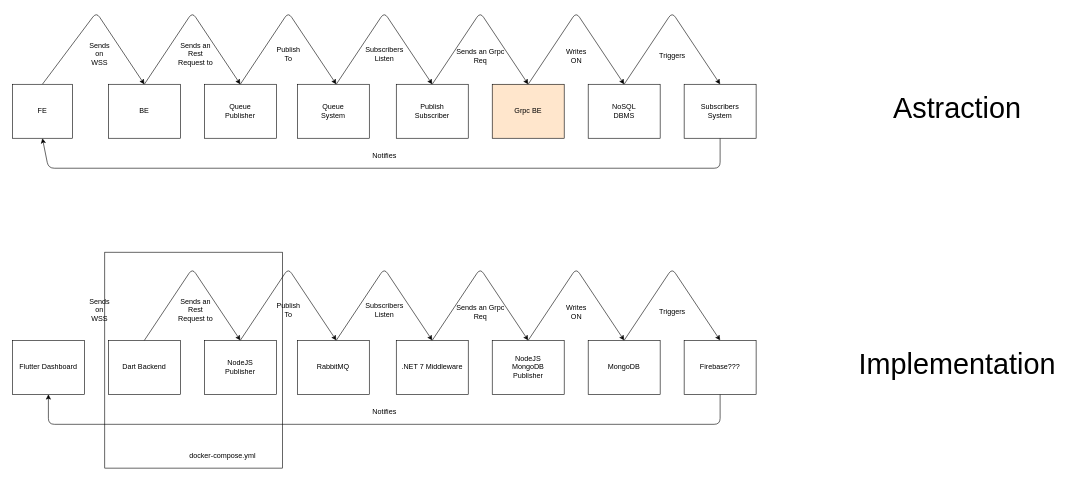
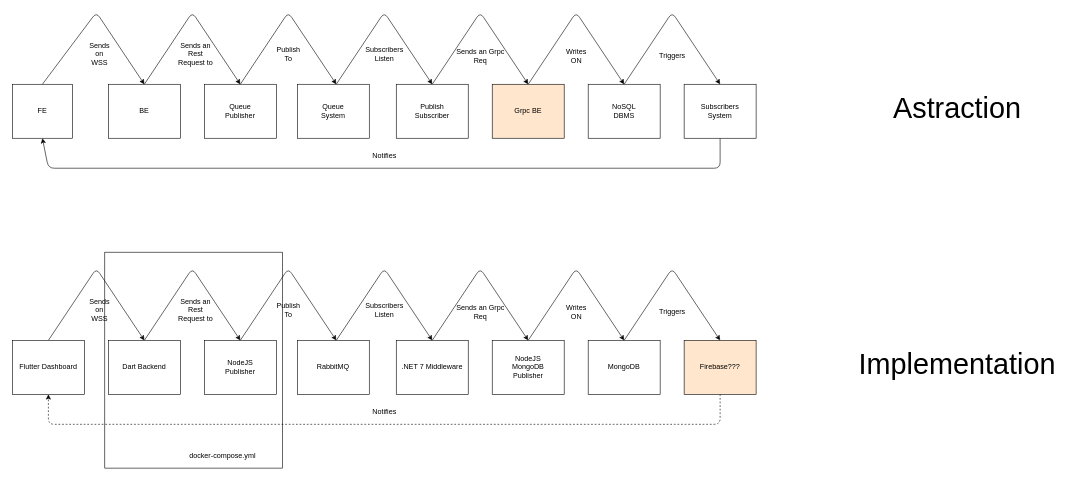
none -> (95, 271)
(720, 368) -> (720, 368)
(387, 425) -> (387, 425)
